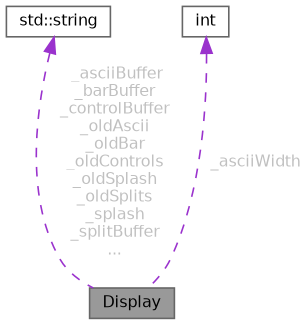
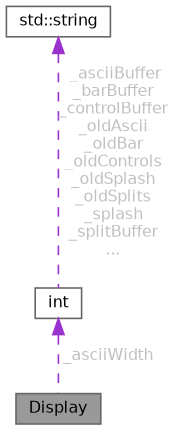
(37, 180) -> (58, 171)
